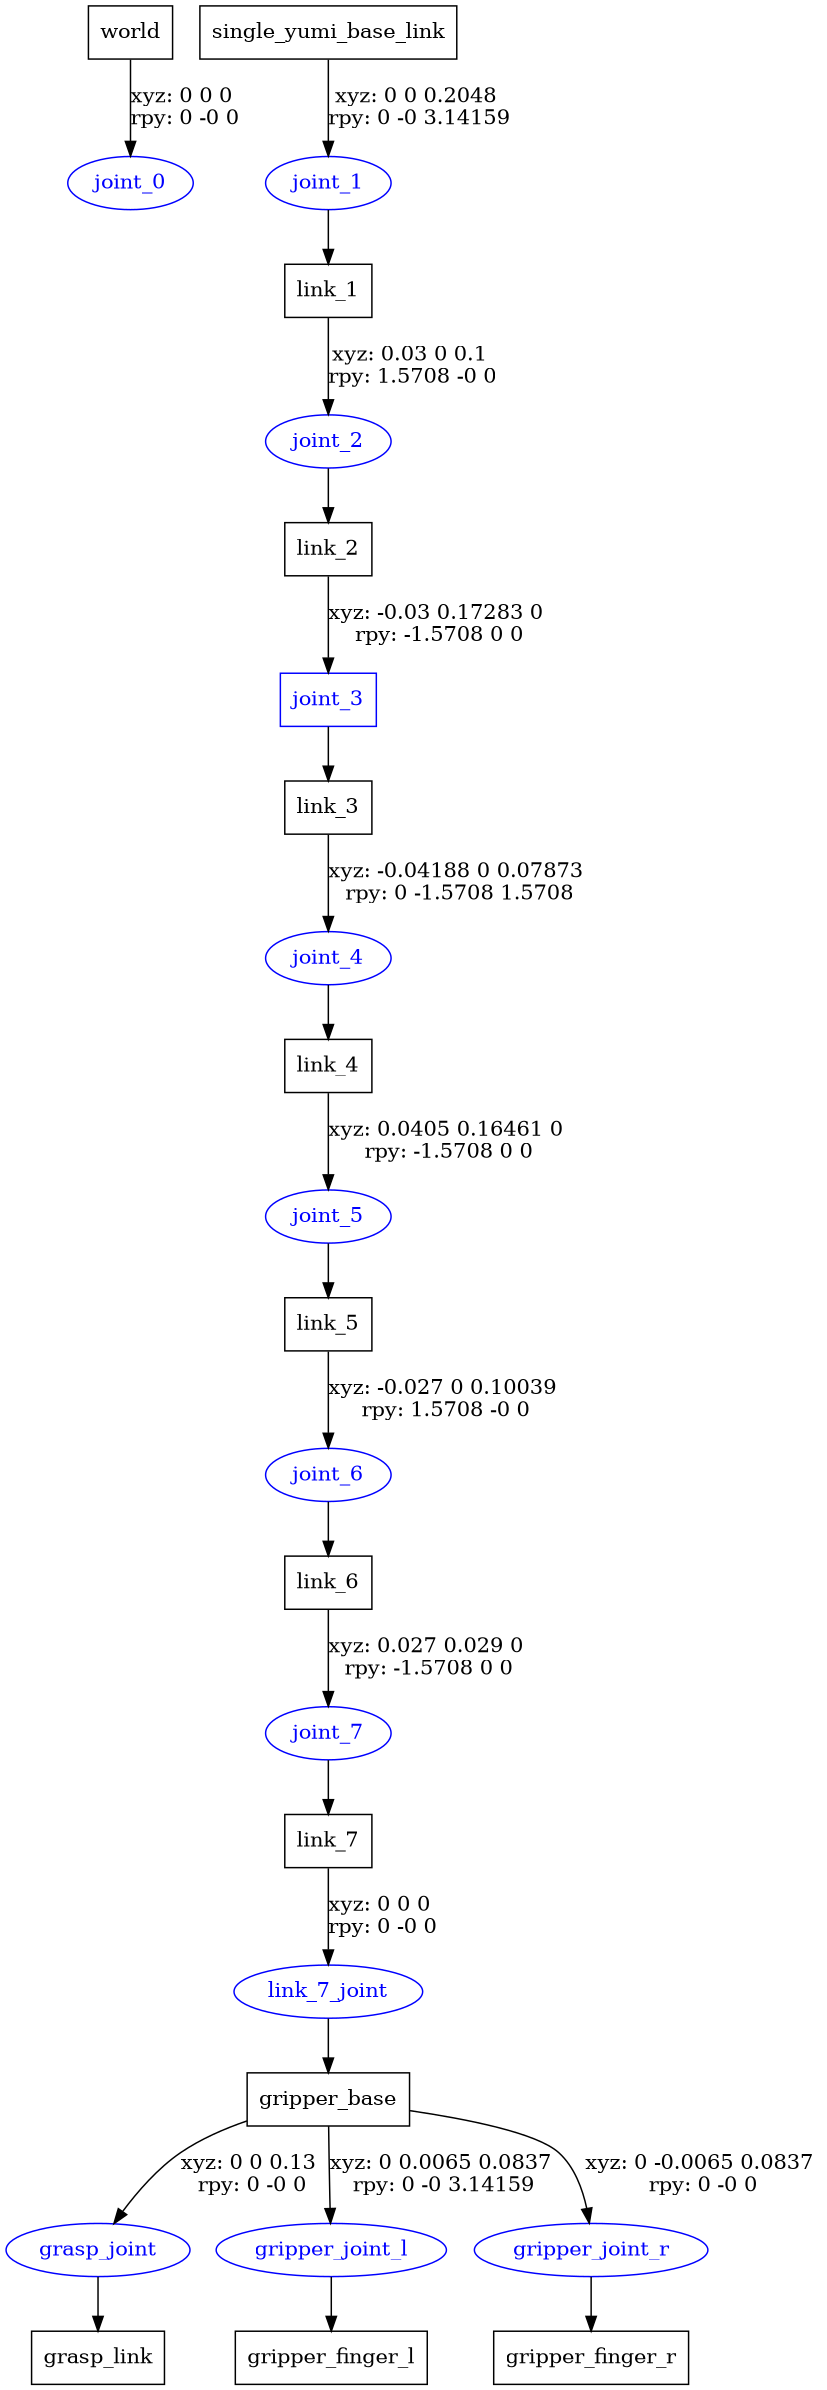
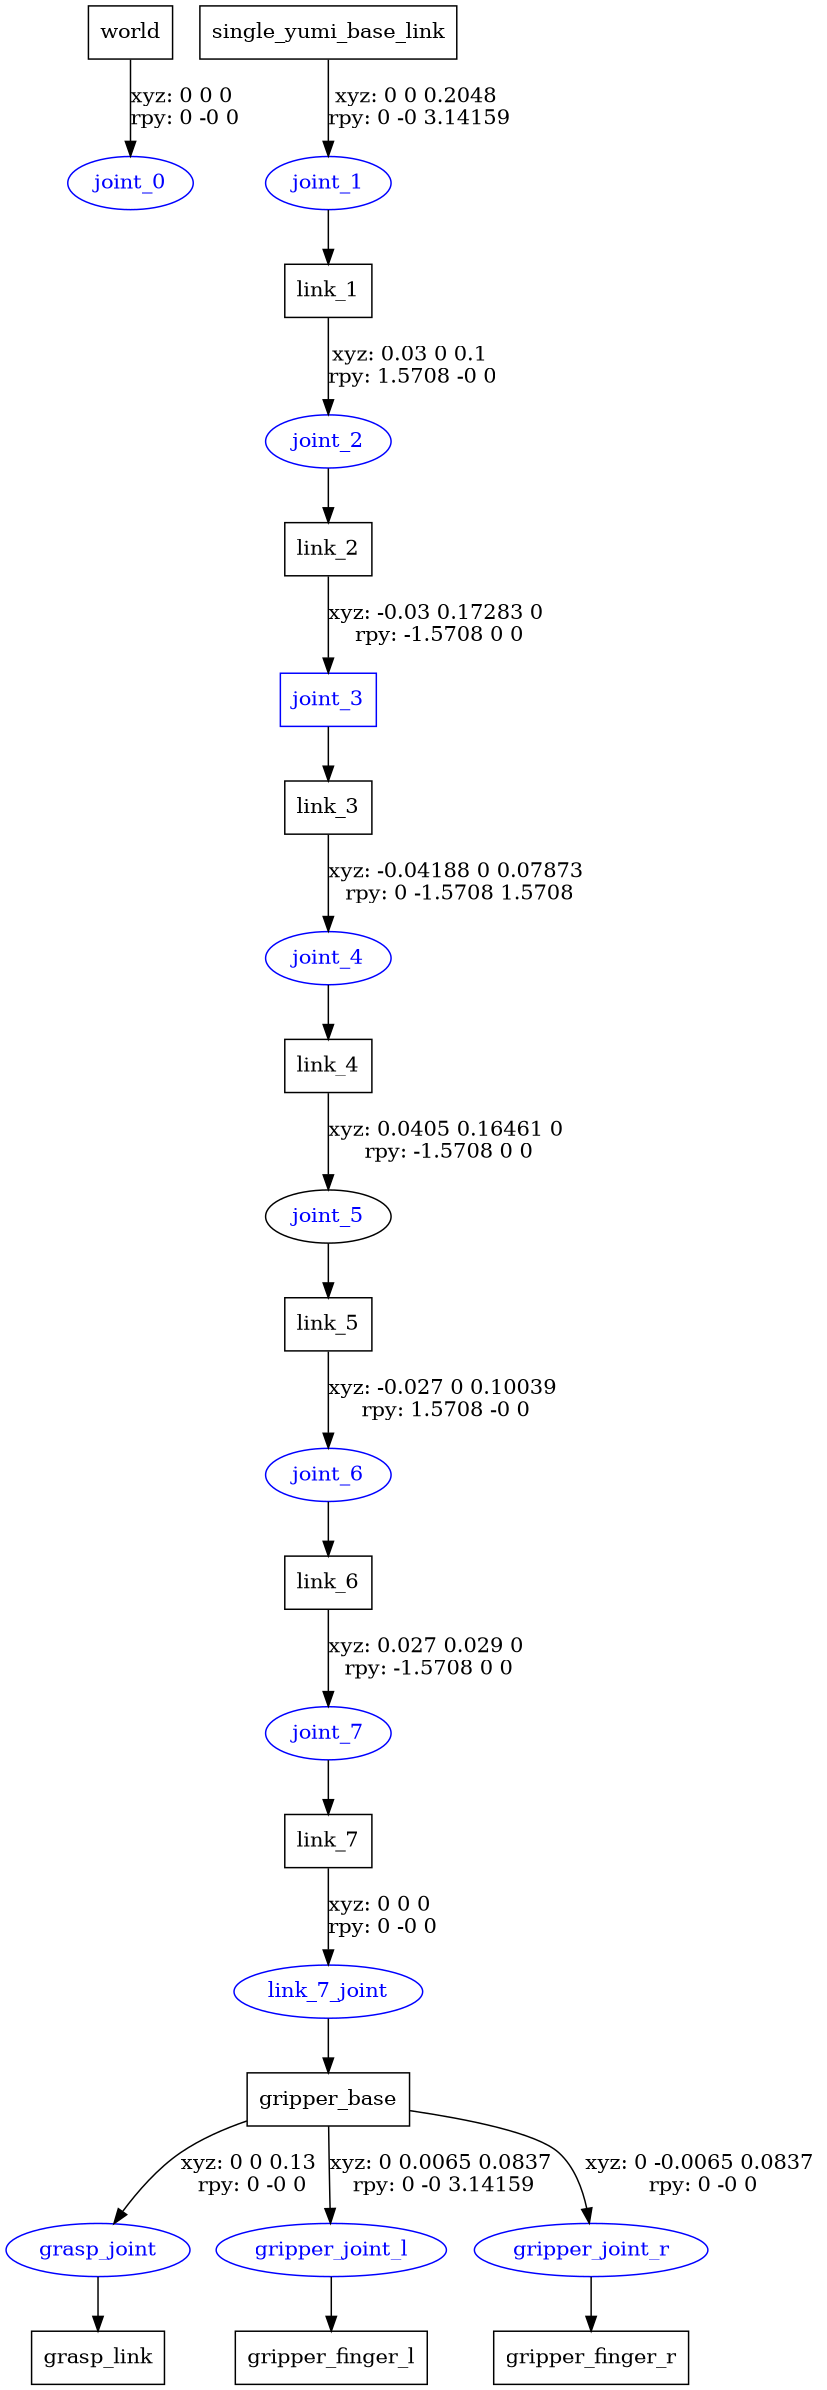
(328, 1217) -> (328, 1217)
